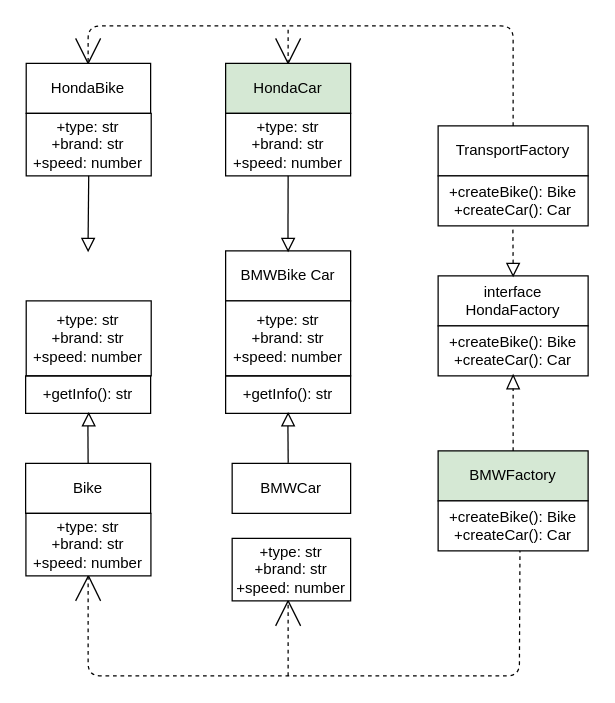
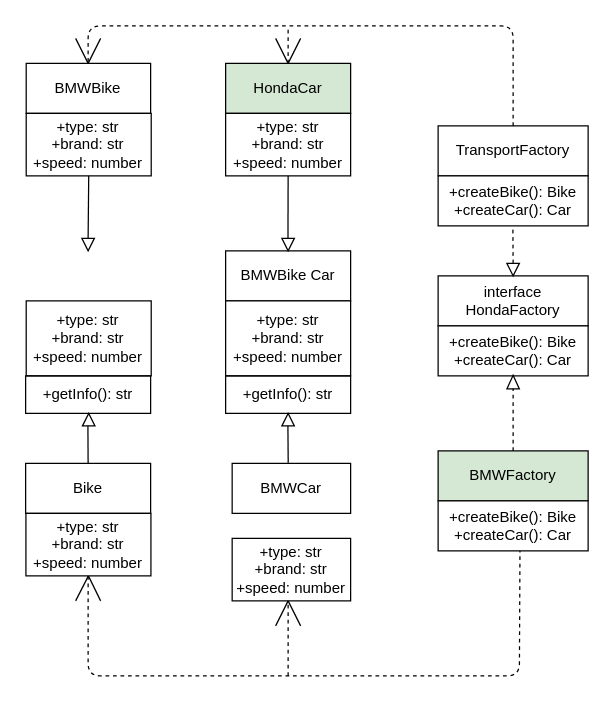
(88, 88) -> (88, 88)
